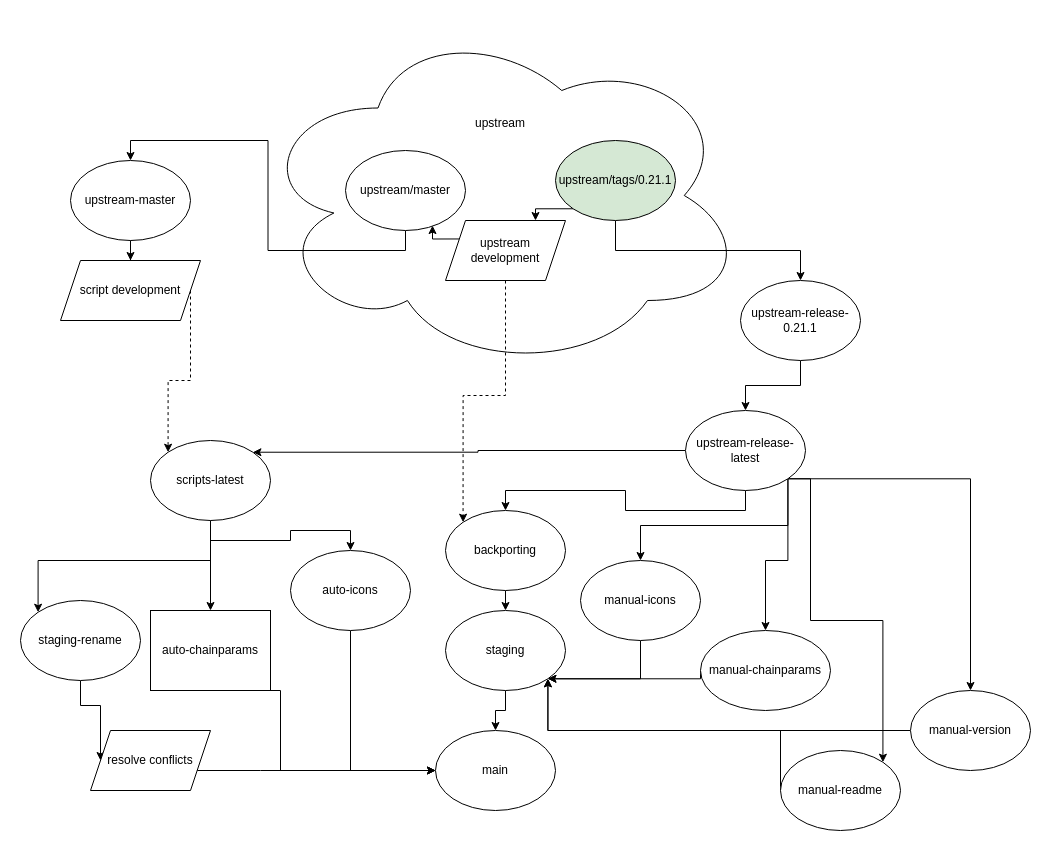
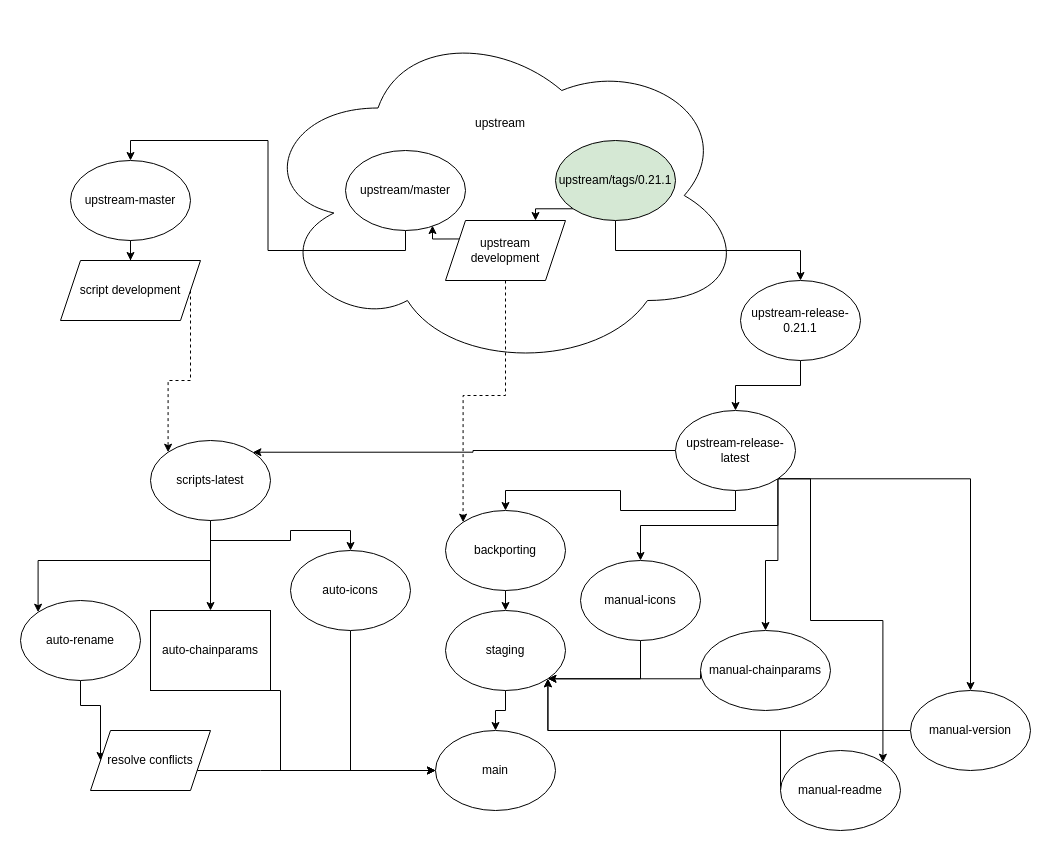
(746, 451) -> (736, 451)
(81, 641) -> (81, 641)
